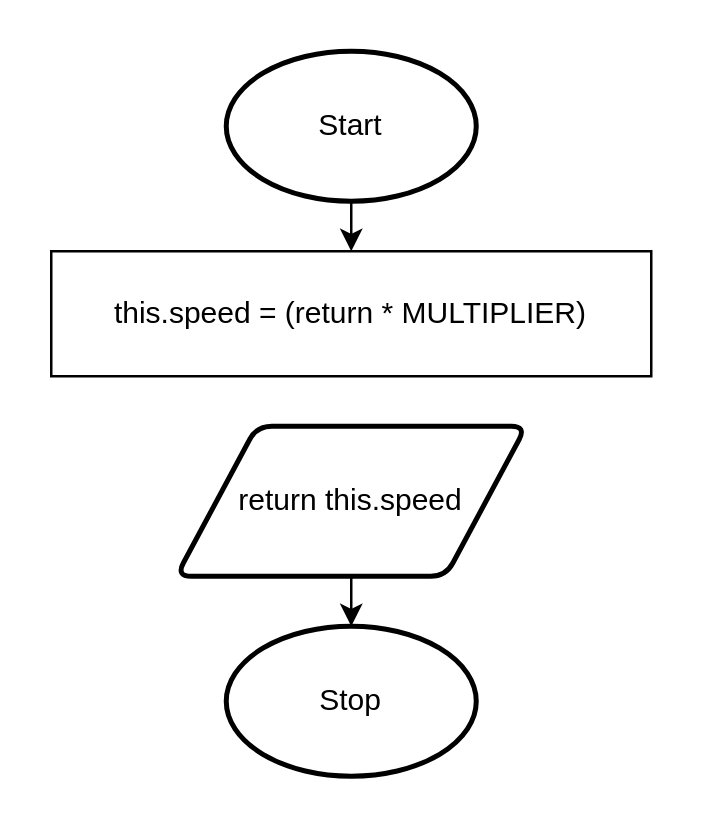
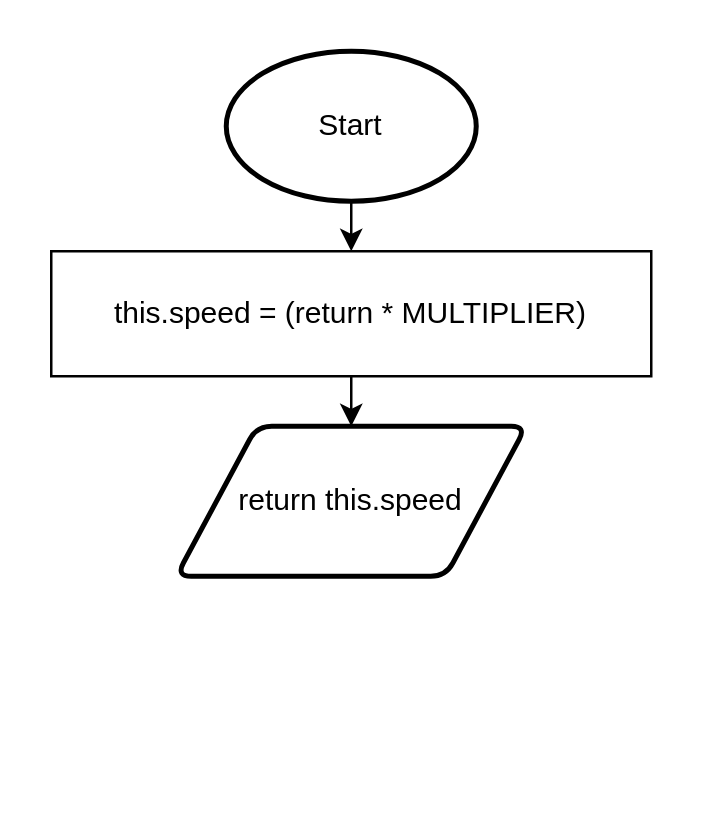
none -> (351, 393)
(351, 593) -> none
(351, 701) -> none
